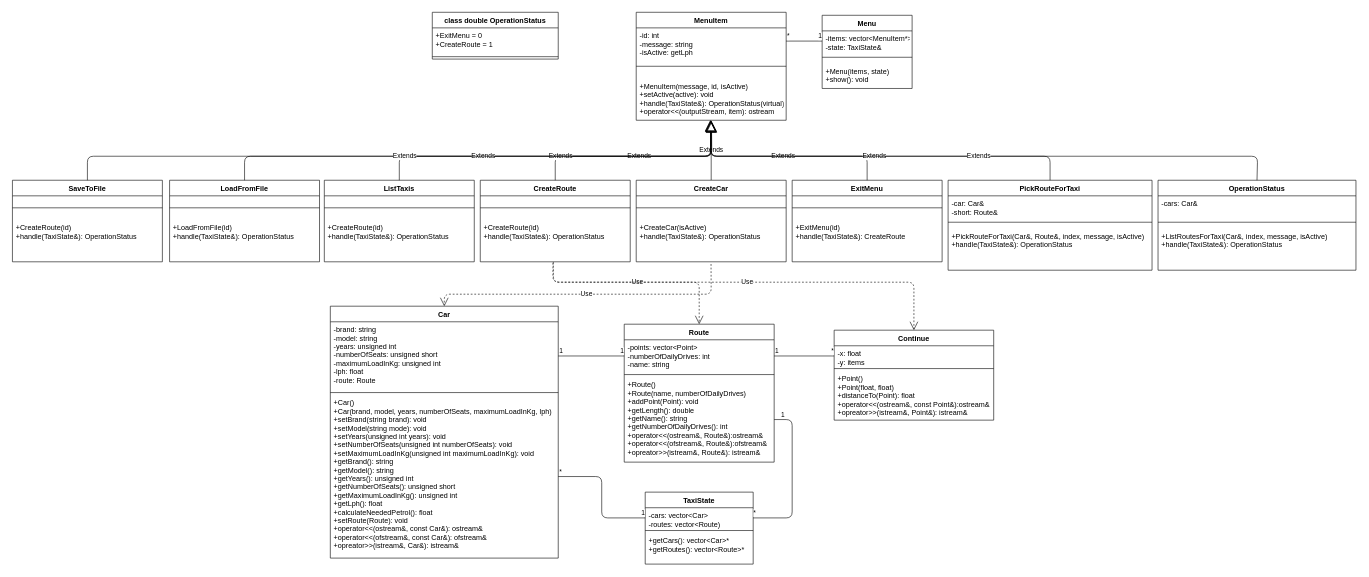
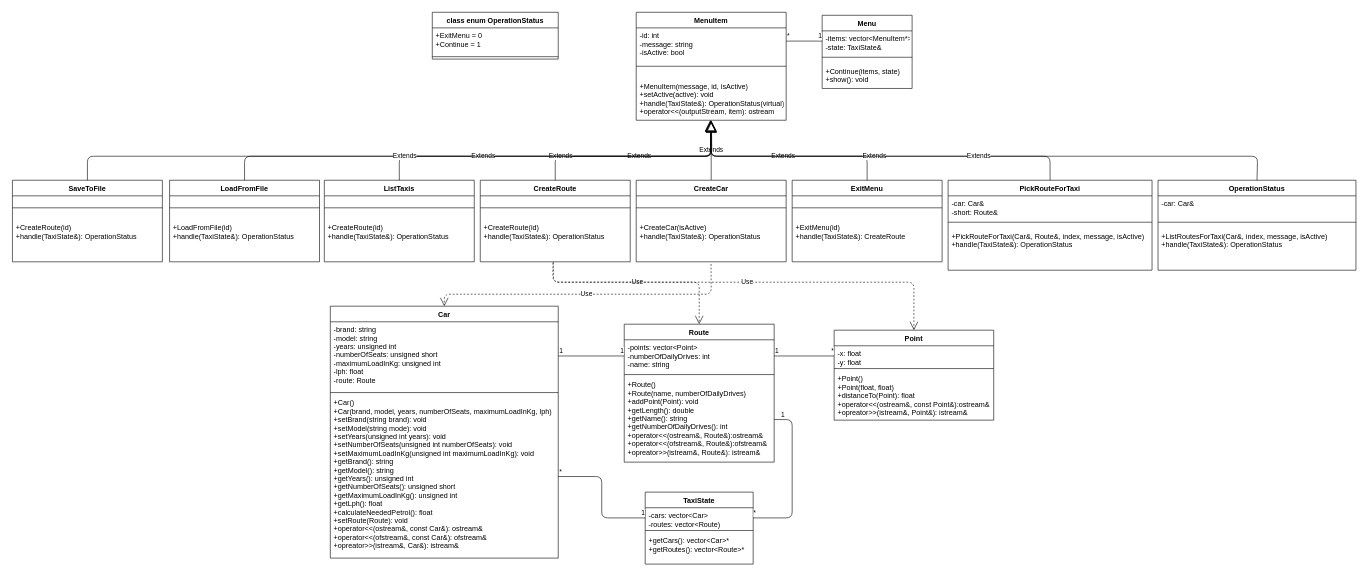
(495, 20) -> (495, 20)
(459, 36) -> (459, 36)
(652, 36) -> (652, 36)
(861, 71) -> (868, 71)
(1182, 204) -> (1180, 204)
(914, 338) -> (914, 338)
(853, 354) -> (853, 354)
